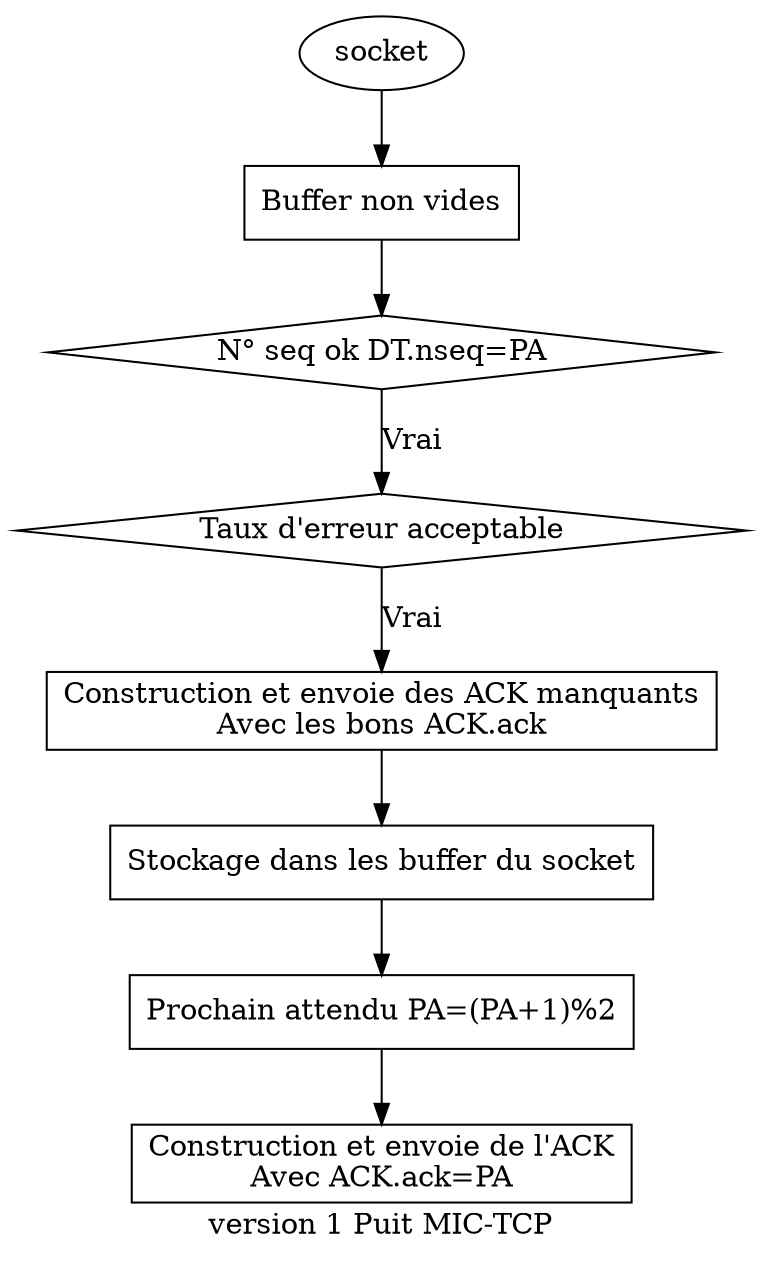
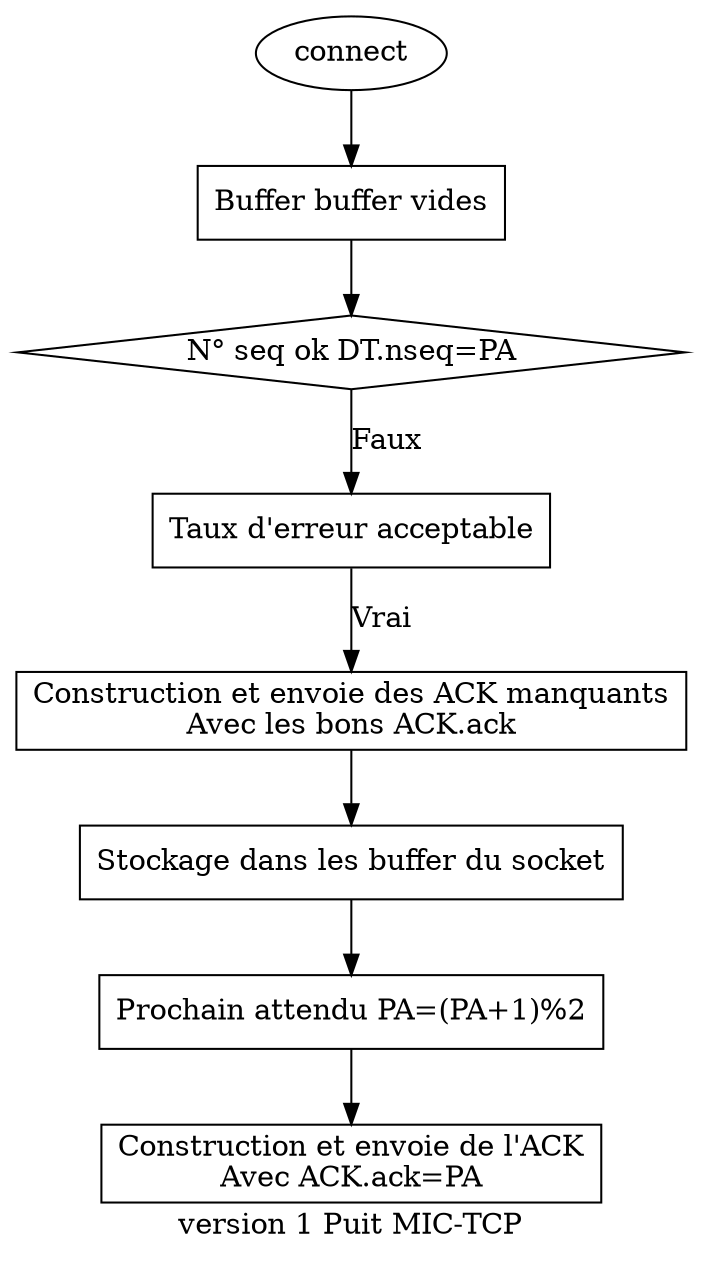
(382, 53) -> (351, 53)
(382, 203) -> (351, 203)
(412, 441) -> (387, 441)
(382, 531) -> (351, 531)
